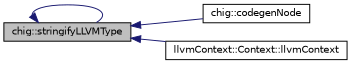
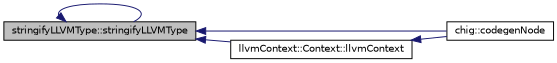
(67, 32) -> (100, 31)
none -> (434, 38)
